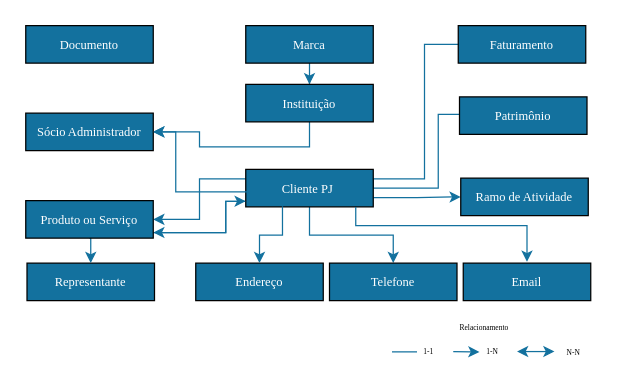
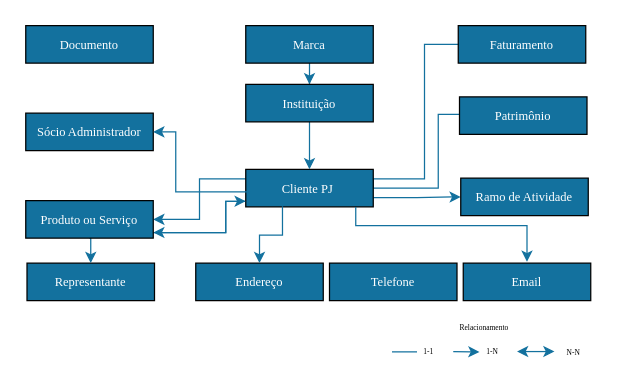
(237, 147) -> (309, 152)
(347, 235) -> none
